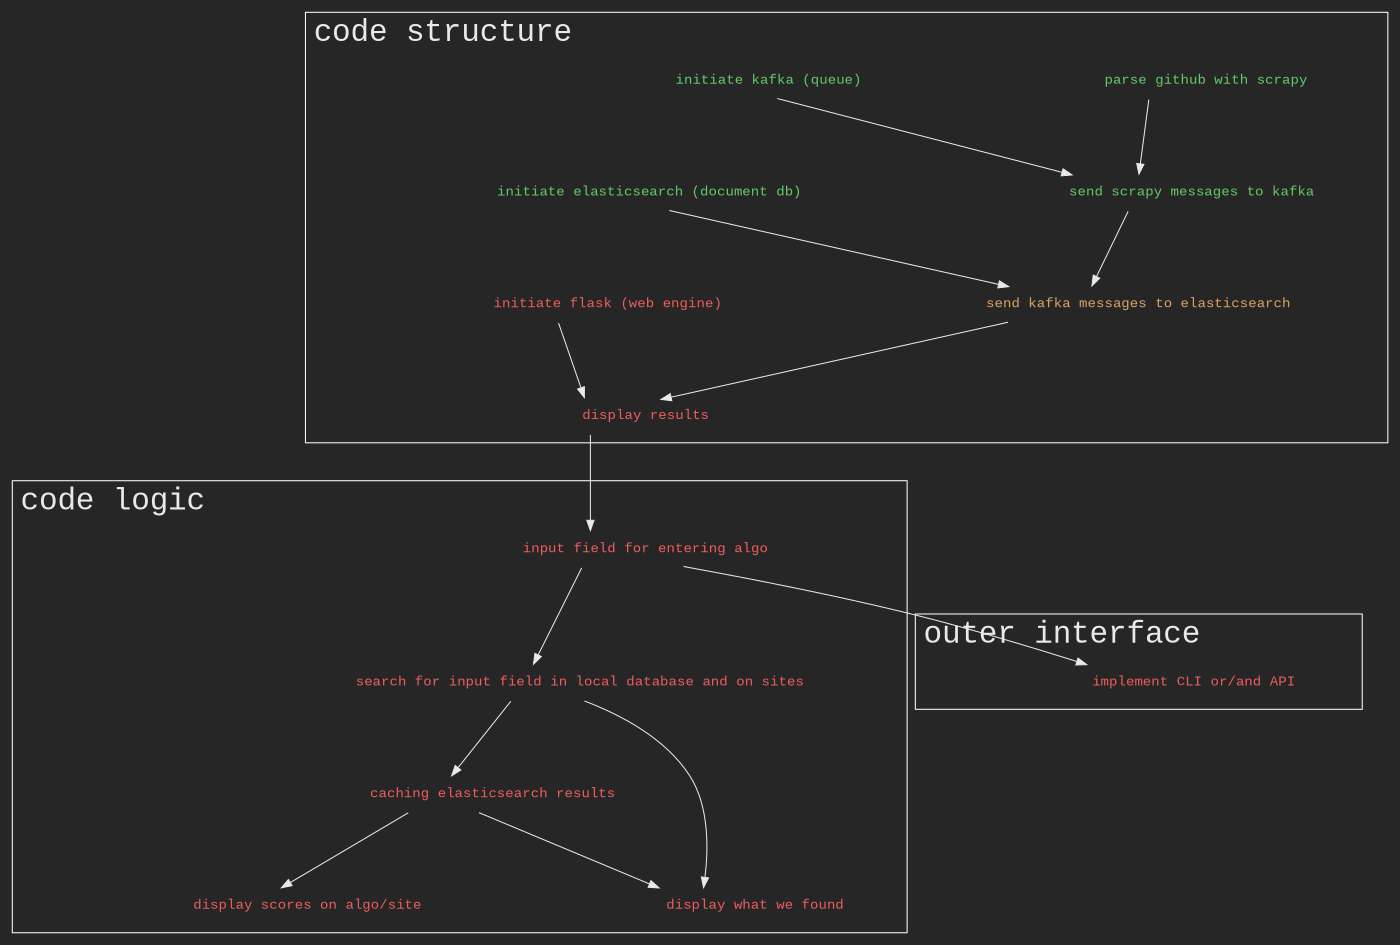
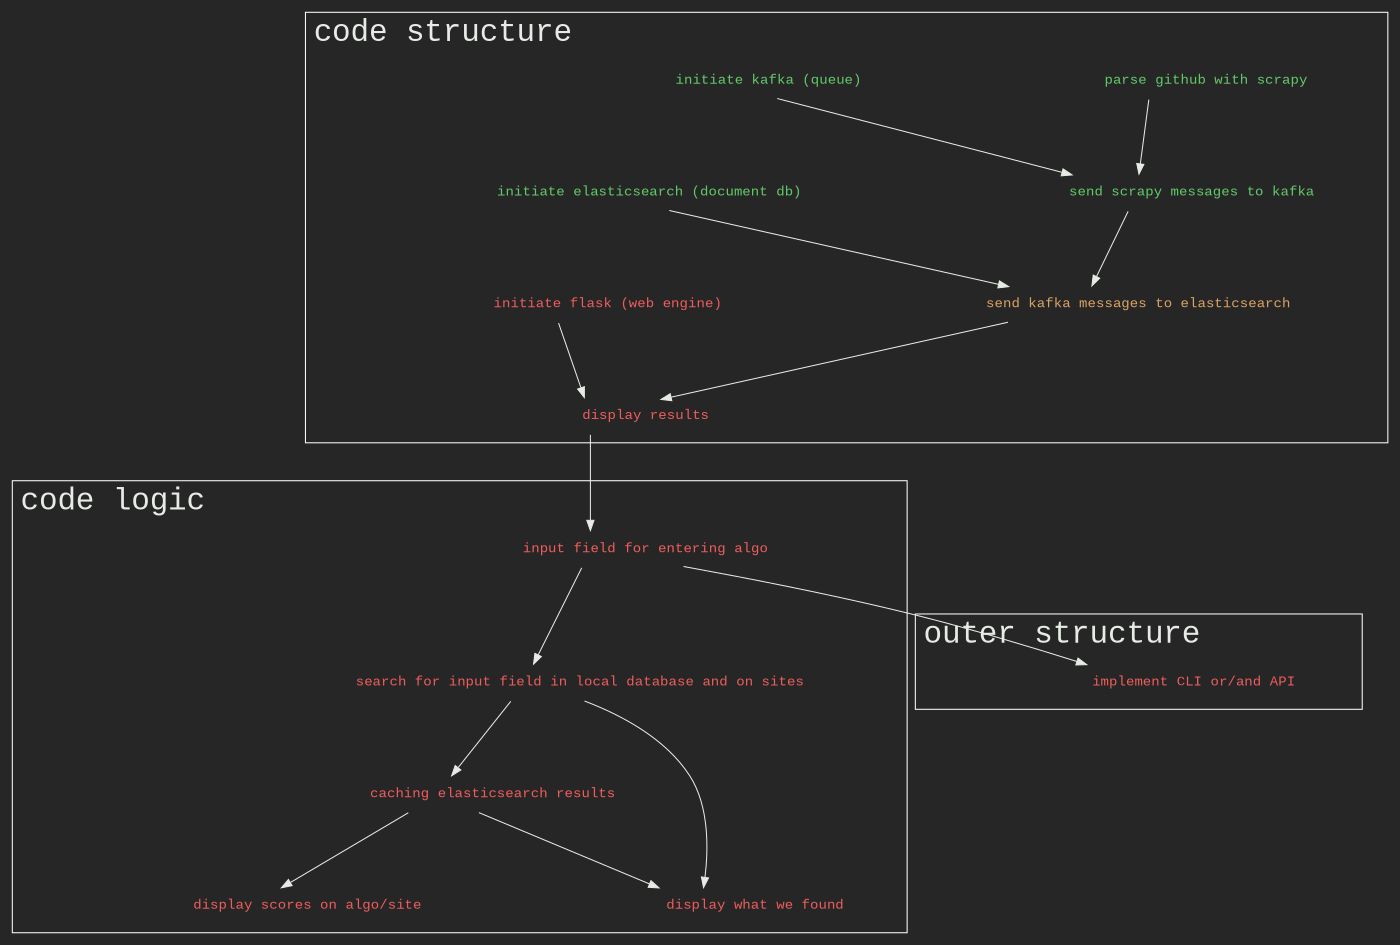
(1062, 635) -> (1062, 635)
